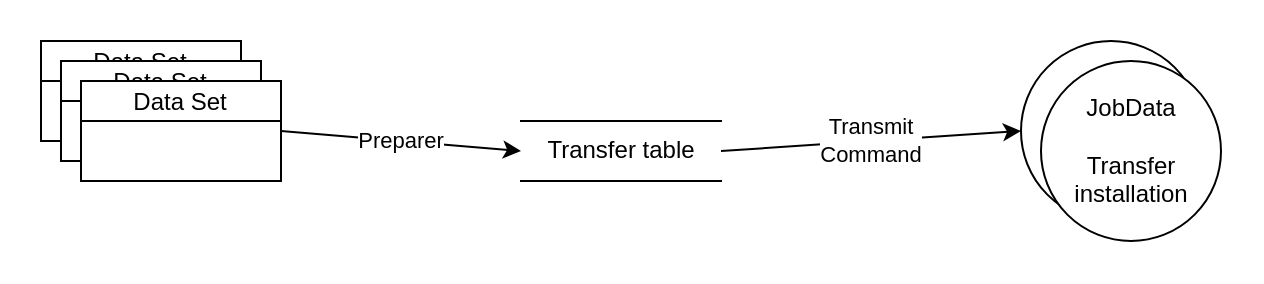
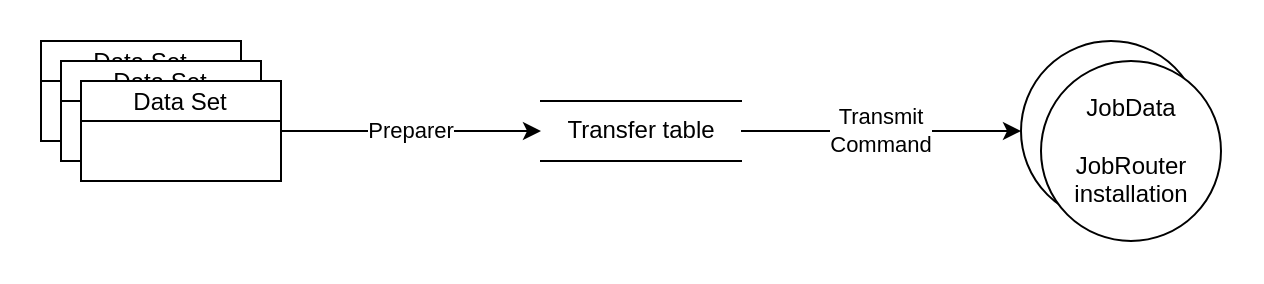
(621, 151) -> (641, 131)
(1132, 151) -> (1132, 151)
